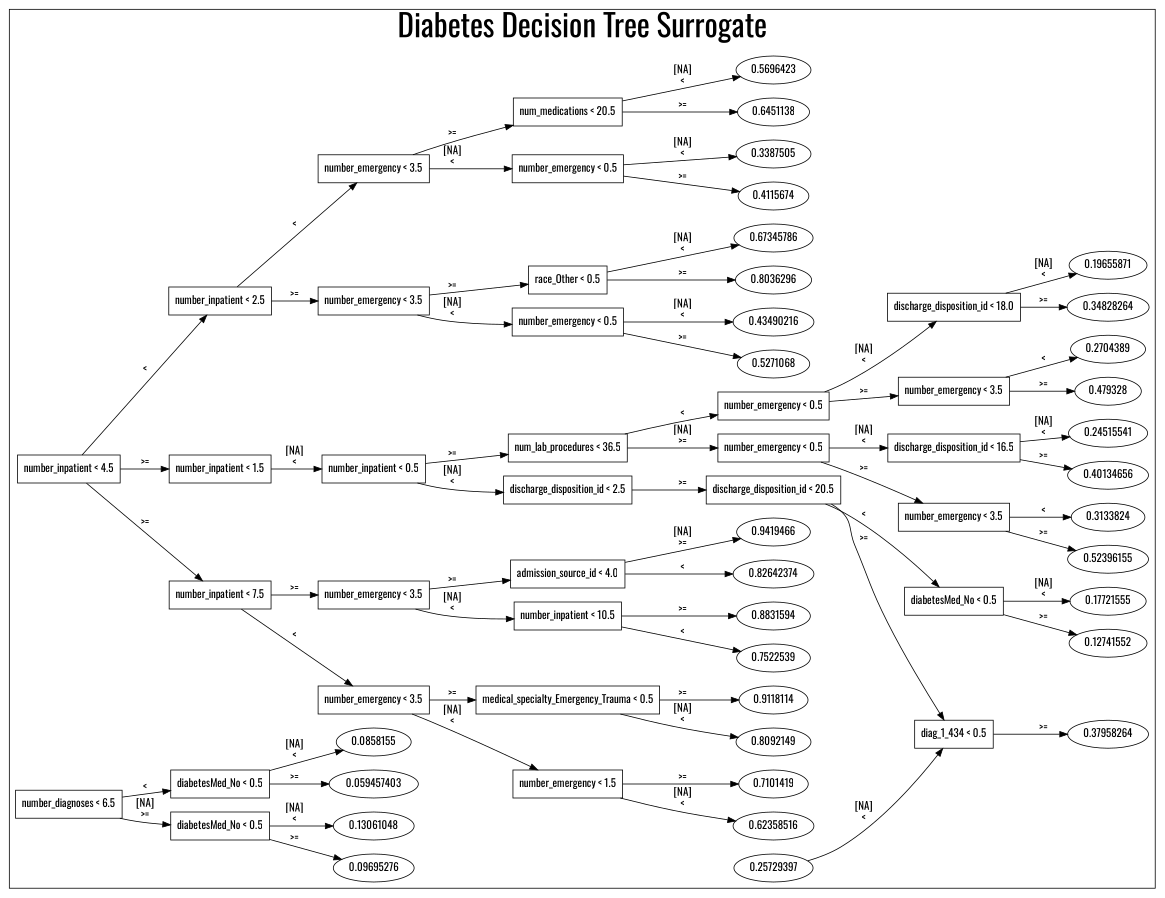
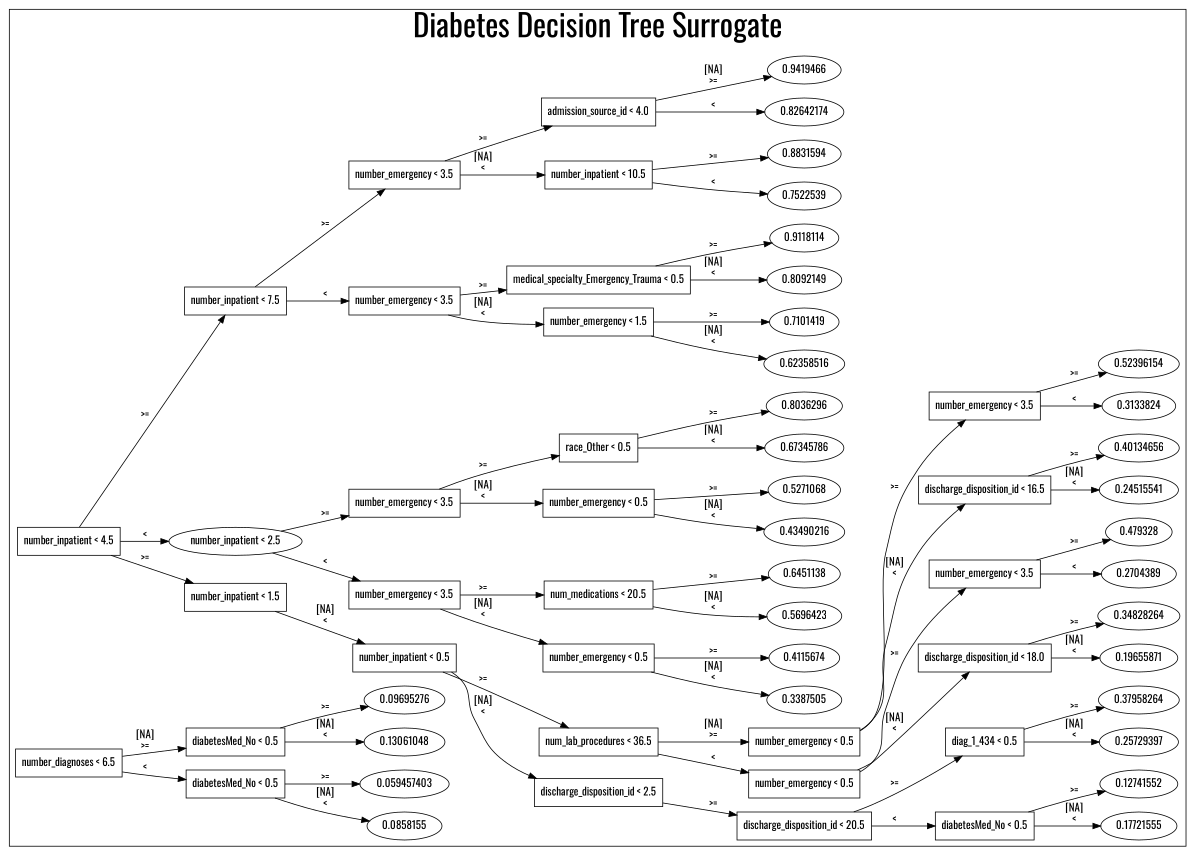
(220, 301) -> (236, 541)
(1108, 559) -> (1139, 364)
(774, 574) -> (804, 112)
(880, 817) -> (1058, 742)
